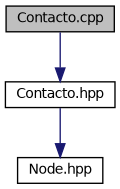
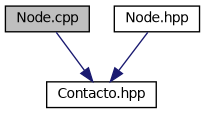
(60, 19) -> (47, 19)
(60, 126) -> (133, 51)
